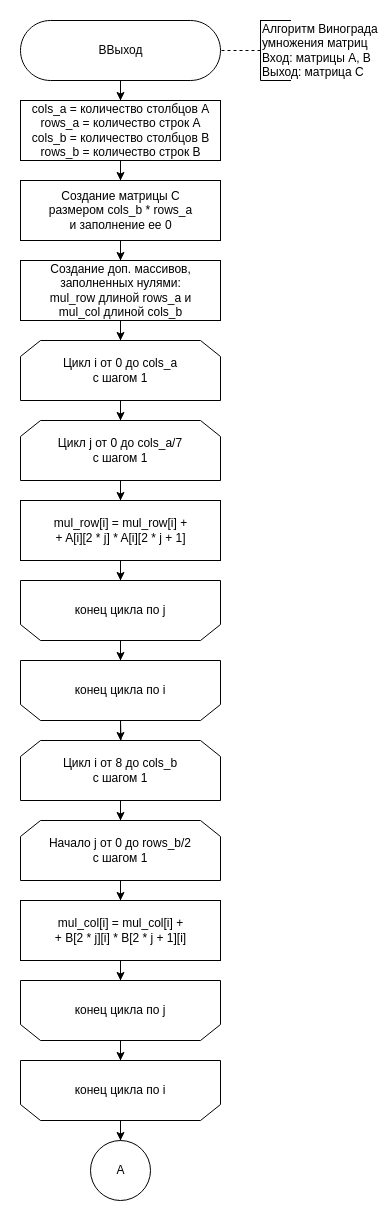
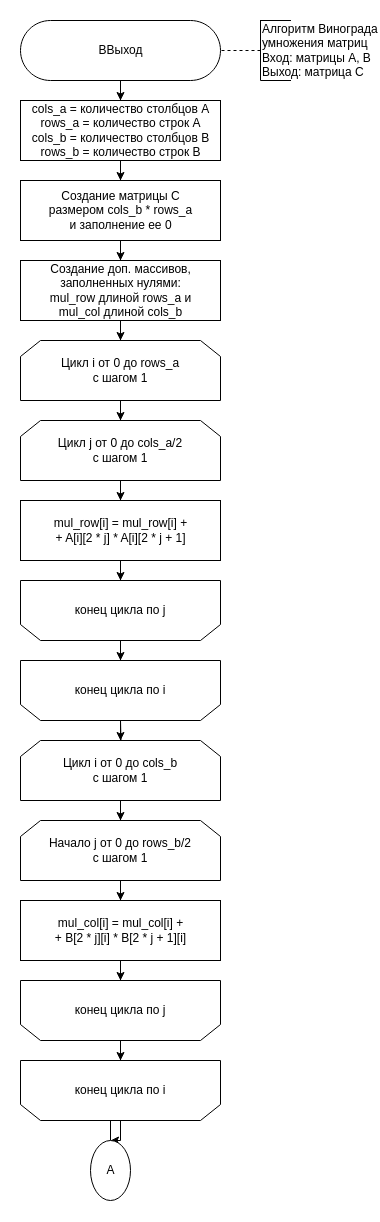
(121, 371) -> (121, 371)
(121, 451) -> (121, 451)
(121, 771) -> (121, 771)
(121, 1171) -> (111, 1171)
